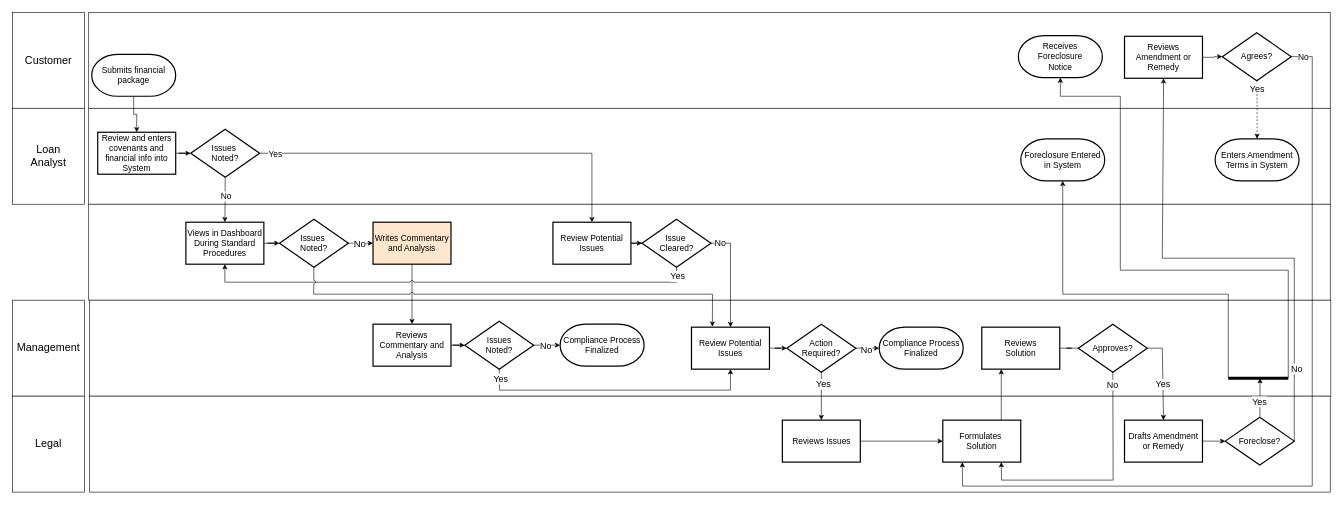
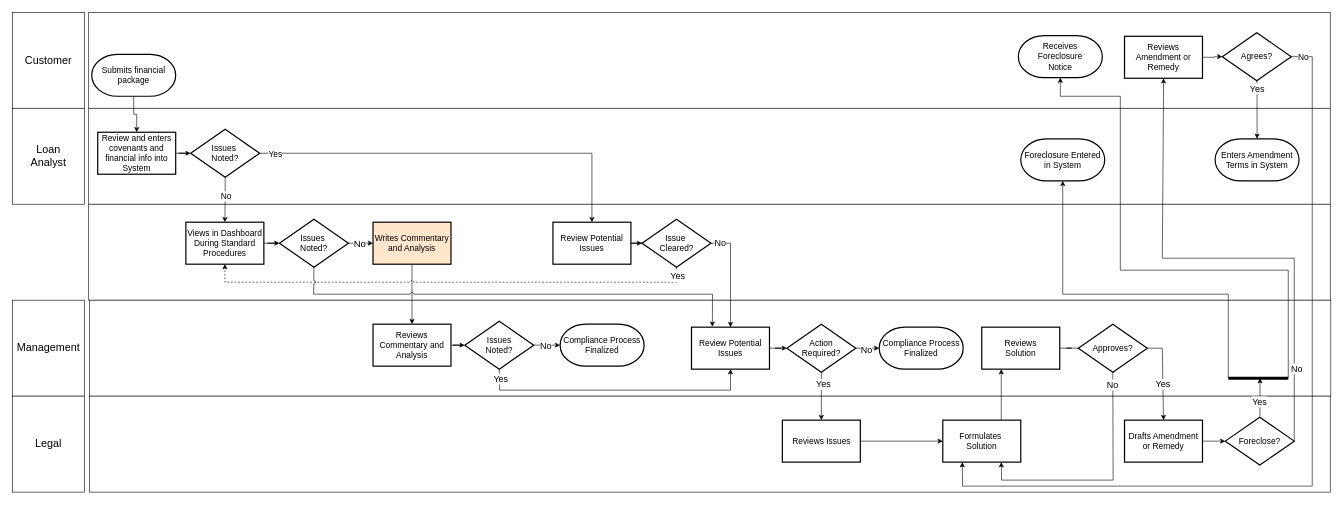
(1257, 115) -> (1257, 115)
(545, 282) -> (545, 282)
